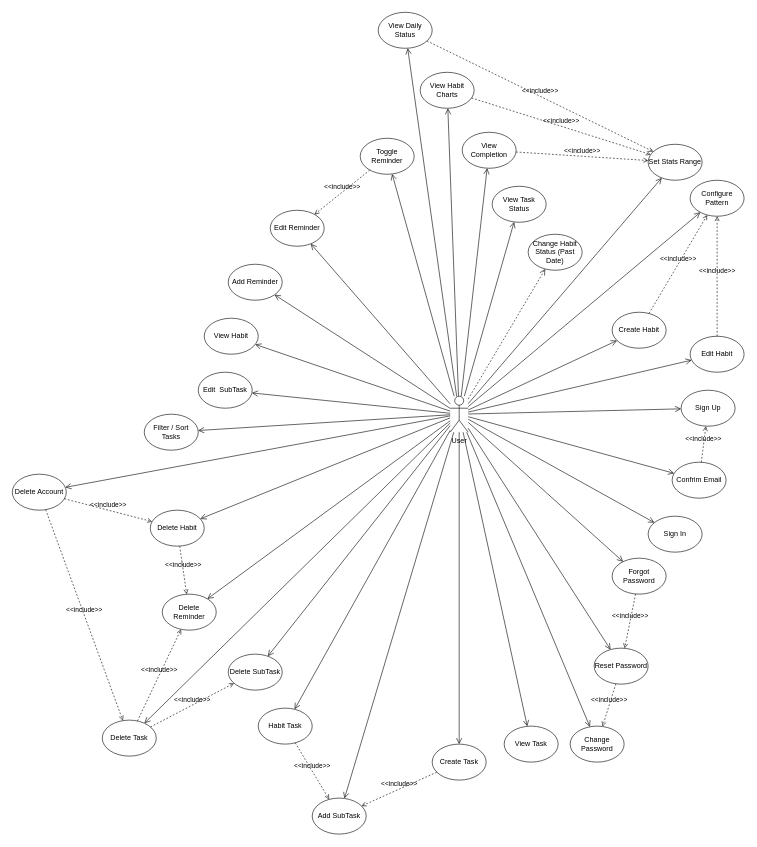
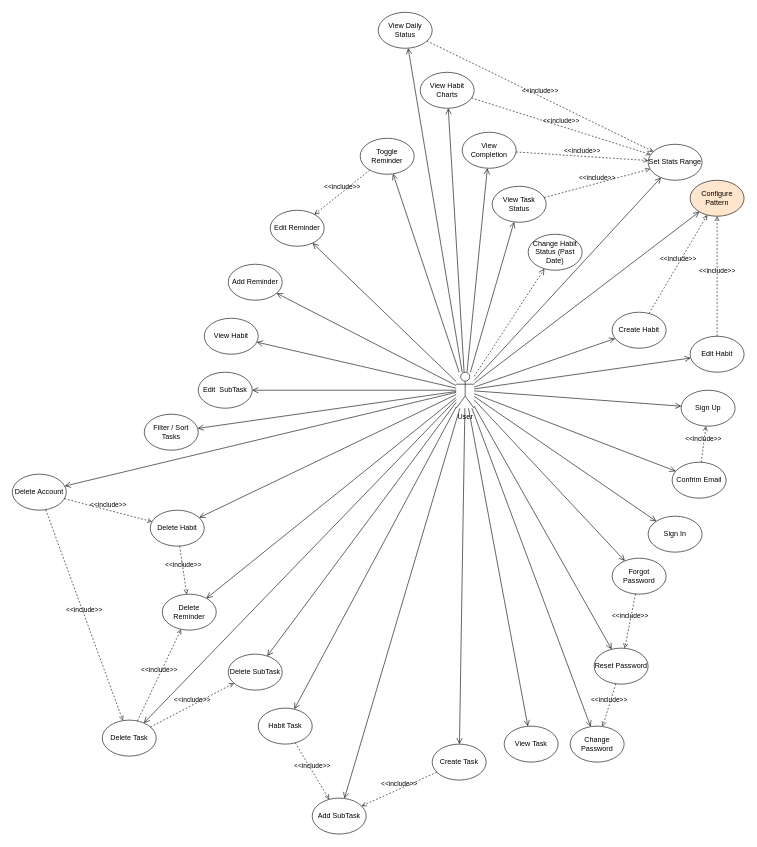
none -> (606, 181)
(717, 198) -> (717, 198)
(459, 414) -> (465, 390)
